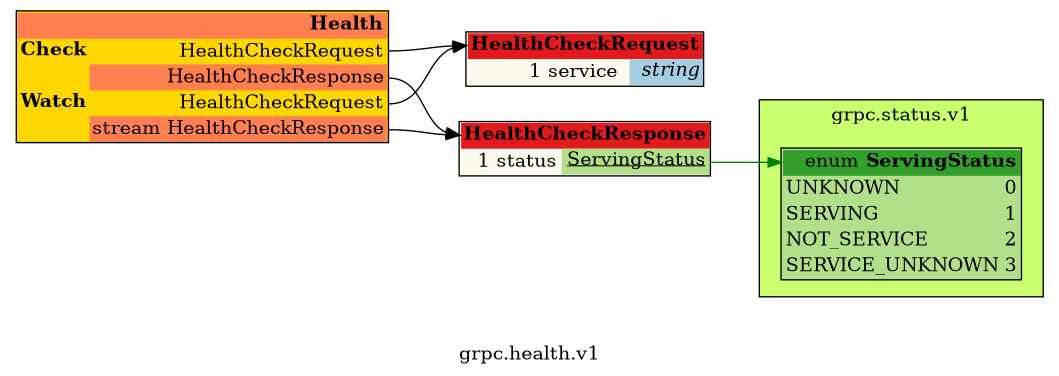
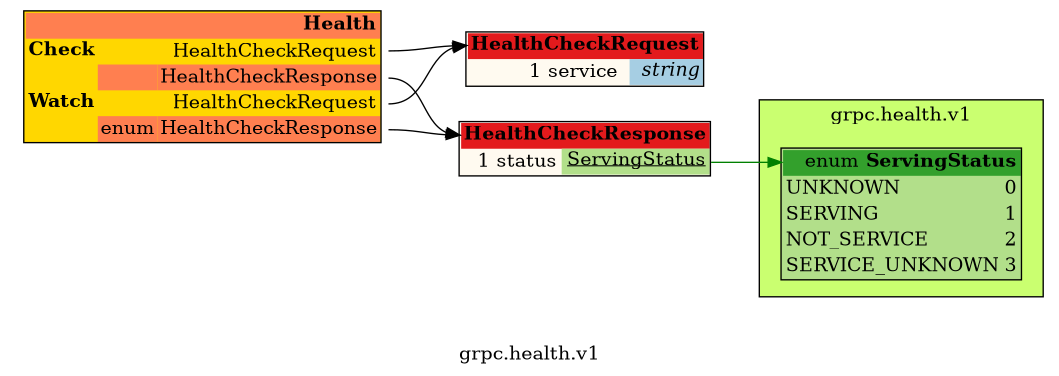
(901, 115) -> (901, 115)
(127, 128) -> (128, 128)
